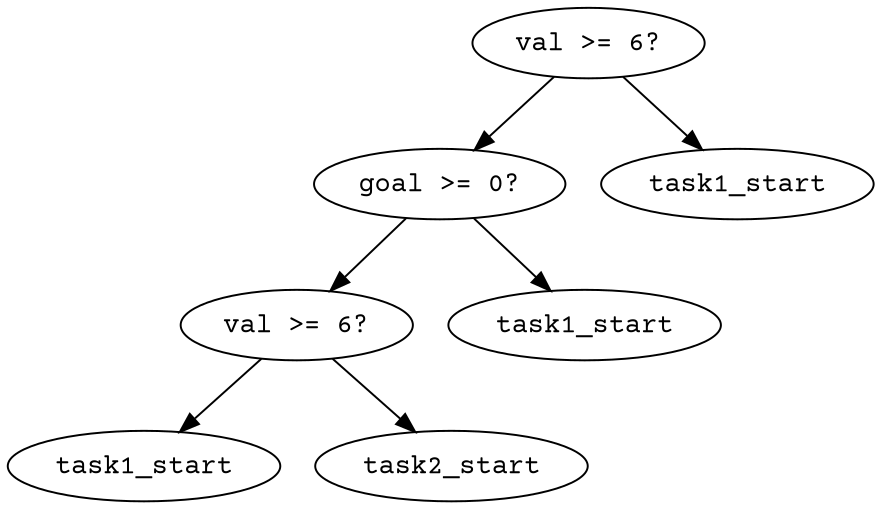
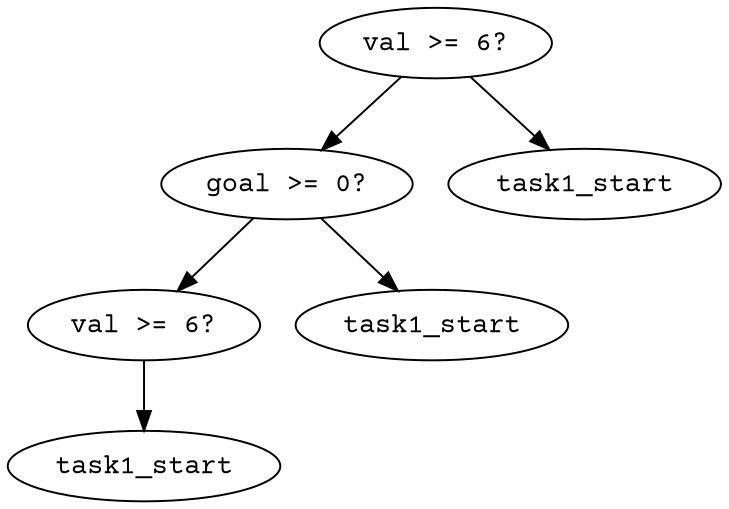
(451, 466) -> none
